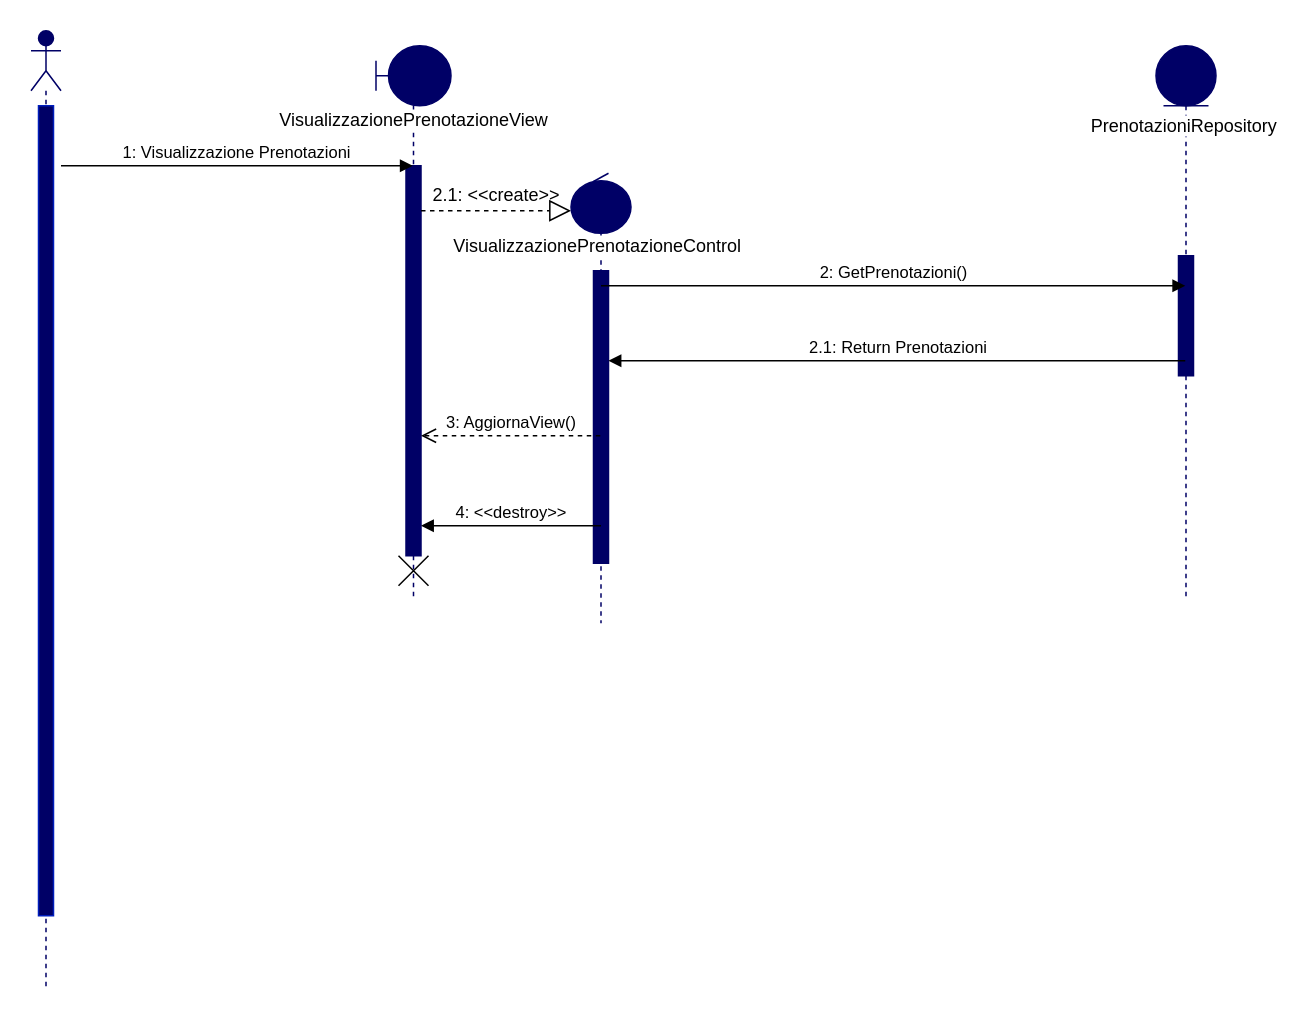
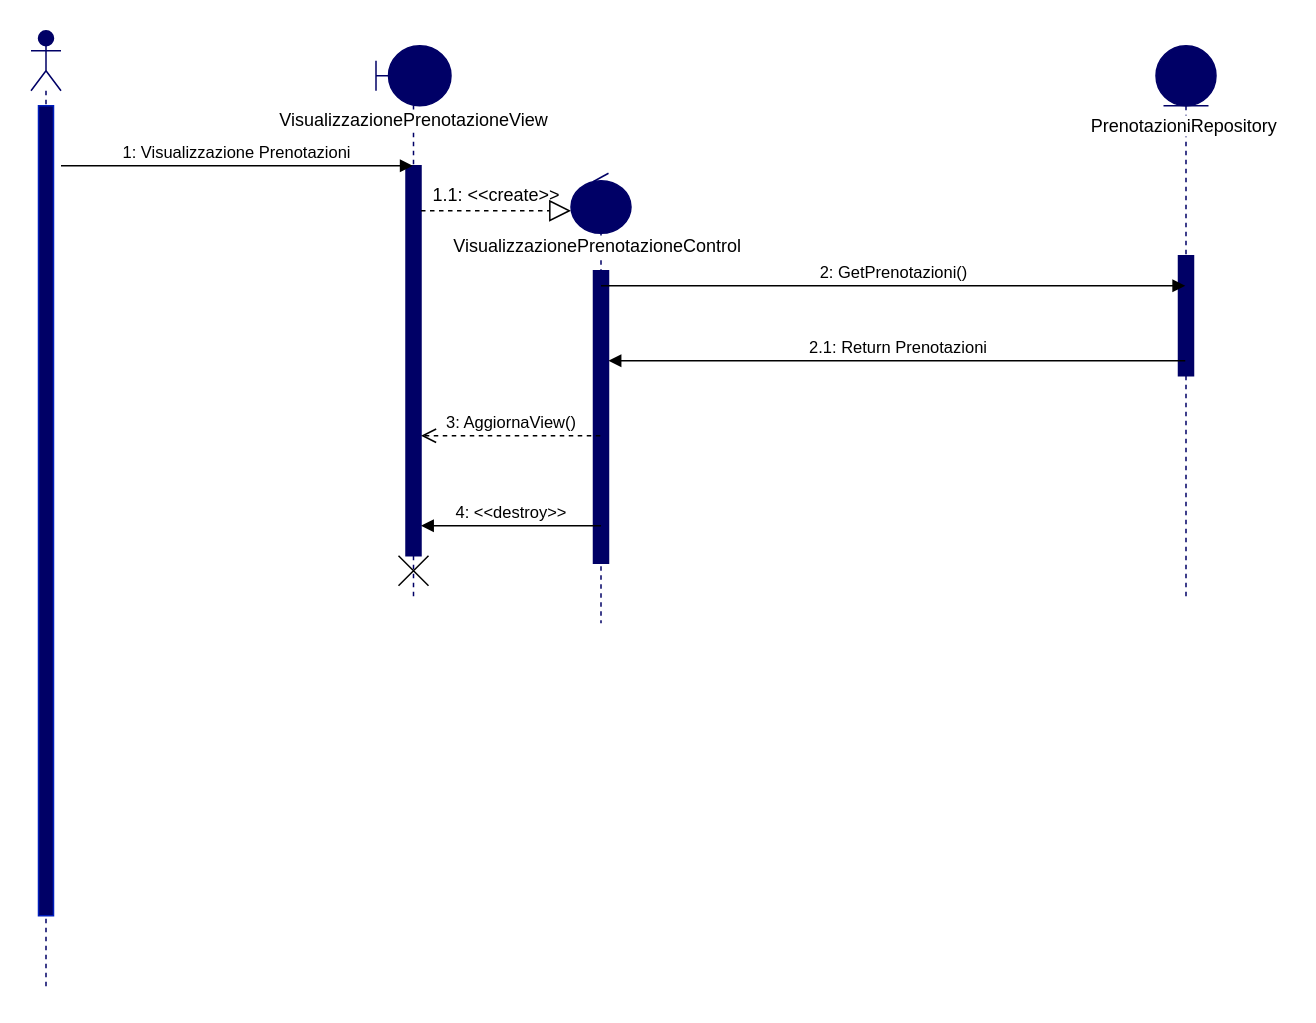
(497, 196) -> (497, 196)
